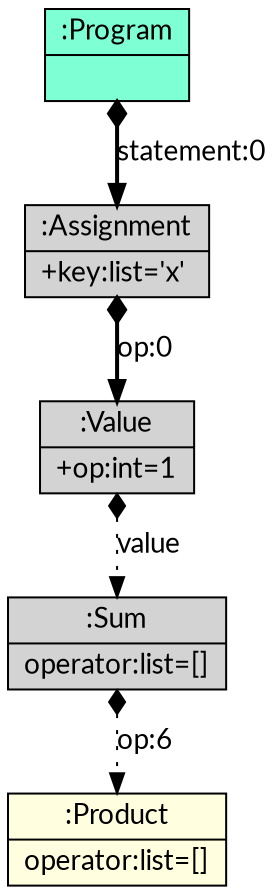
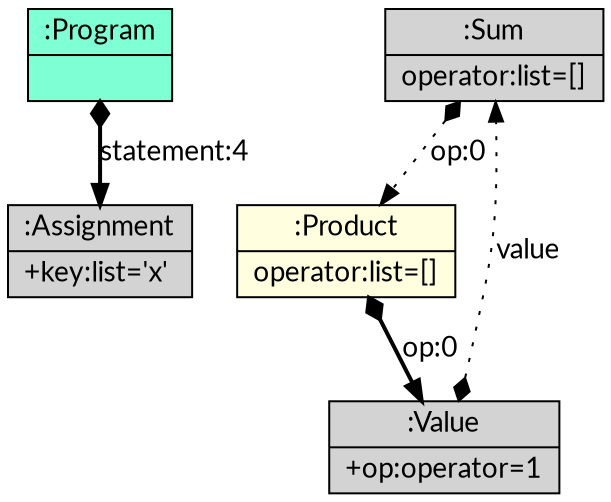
(192, 153) -> (175, 153)
(117, 351) -> (396, 351)
(117, 469) -> (444, 469)
(145, 742) -> (458, 153)
